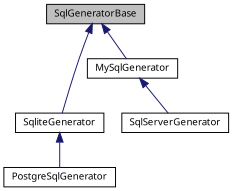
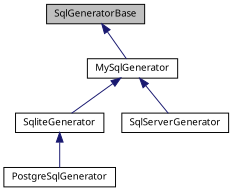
(75, 73) -> (92, 98)
